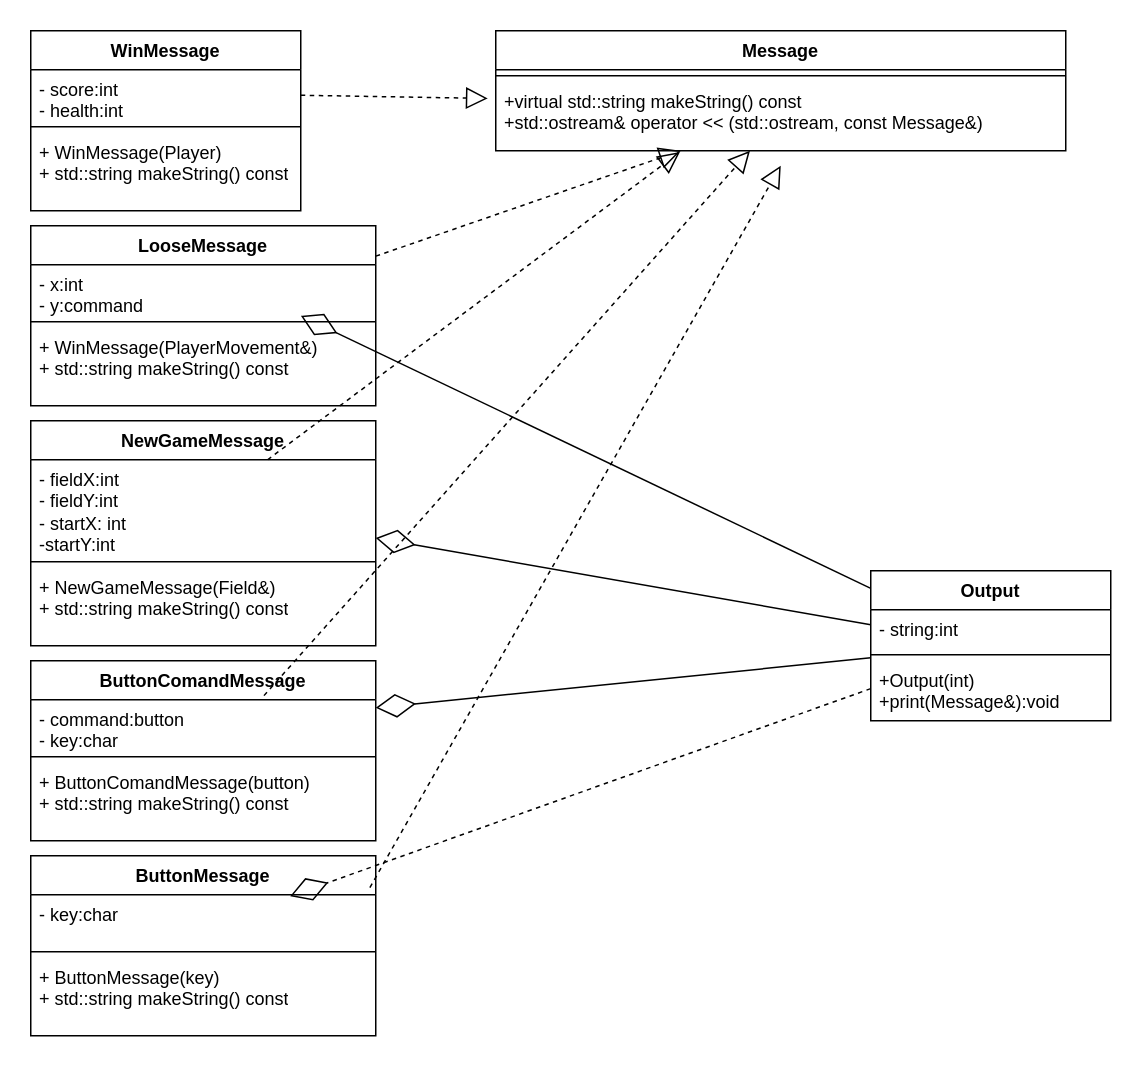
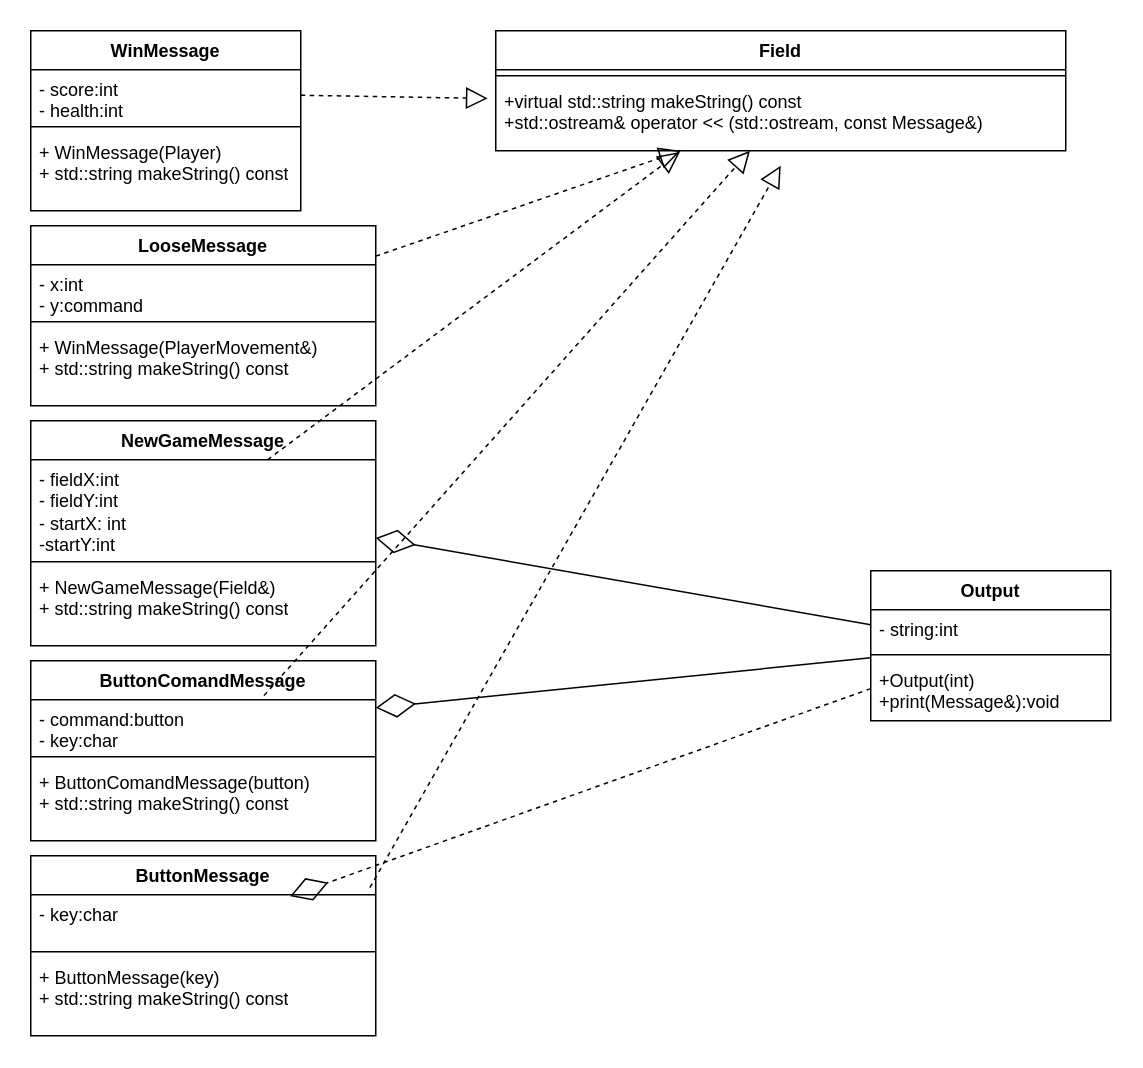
(781, 52) -> (781, 52)
(603, 460) -> none
